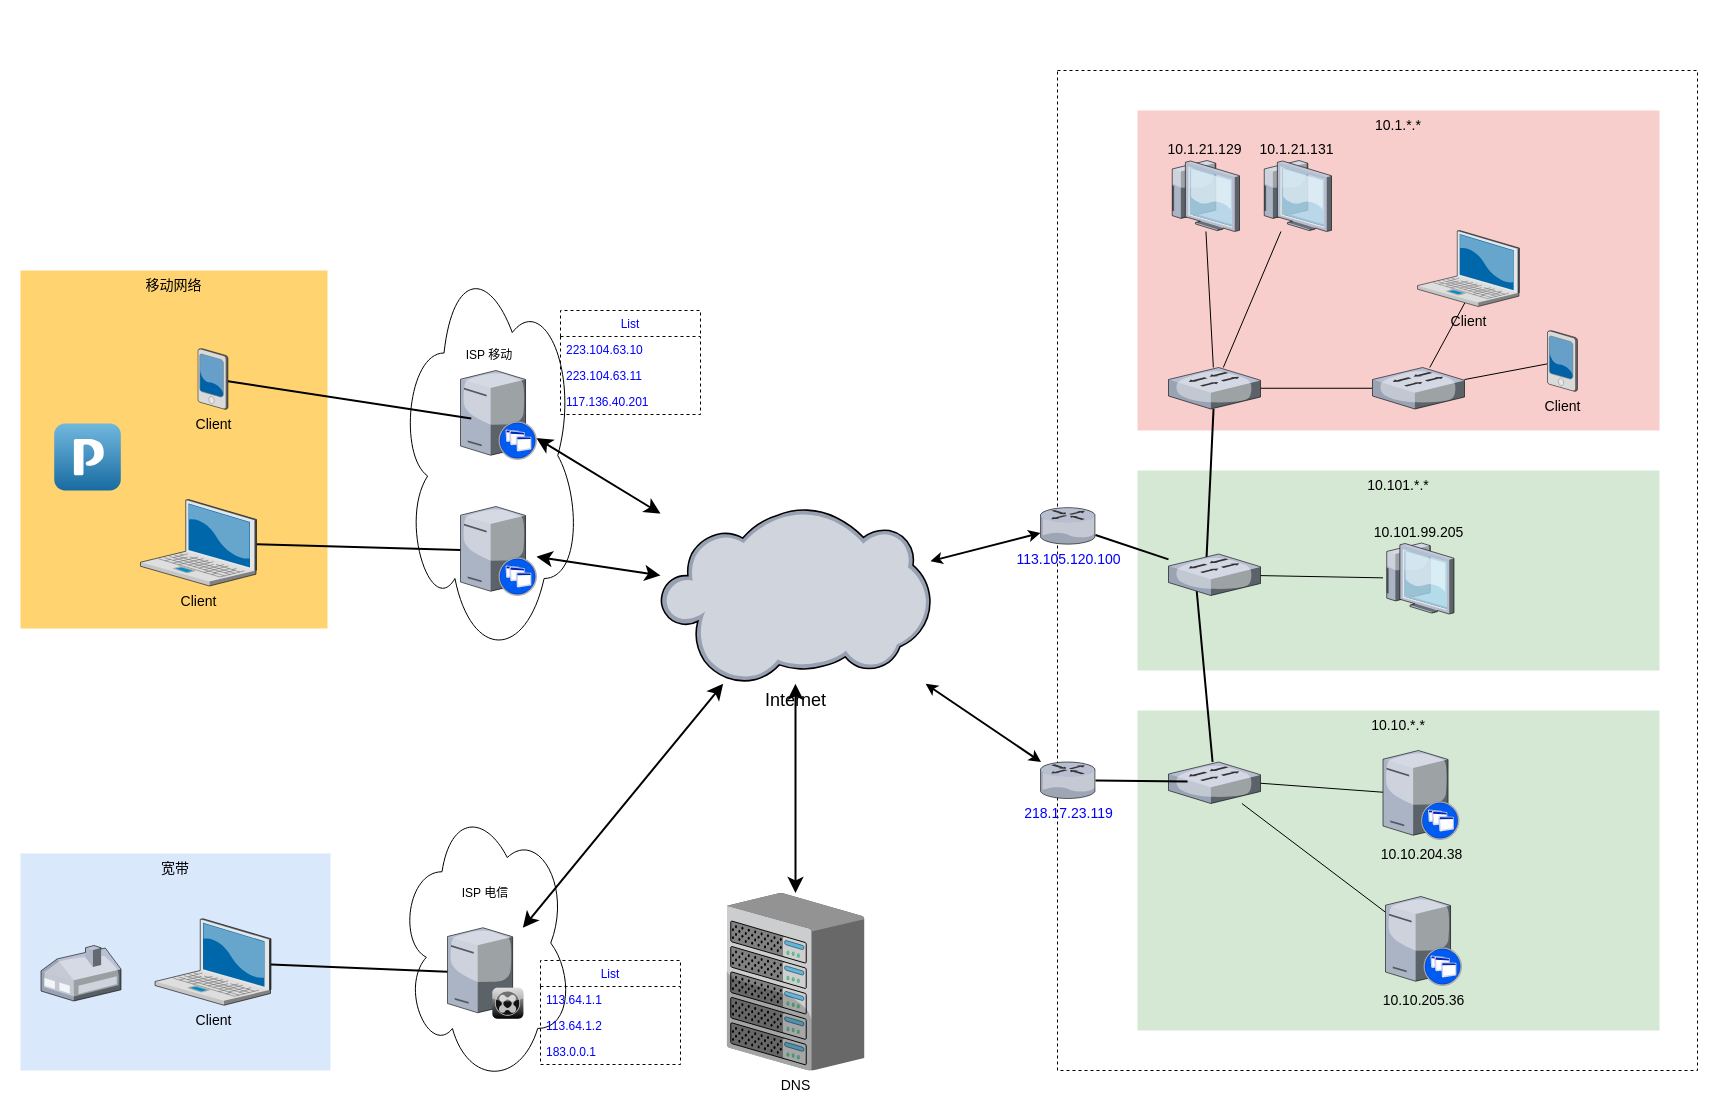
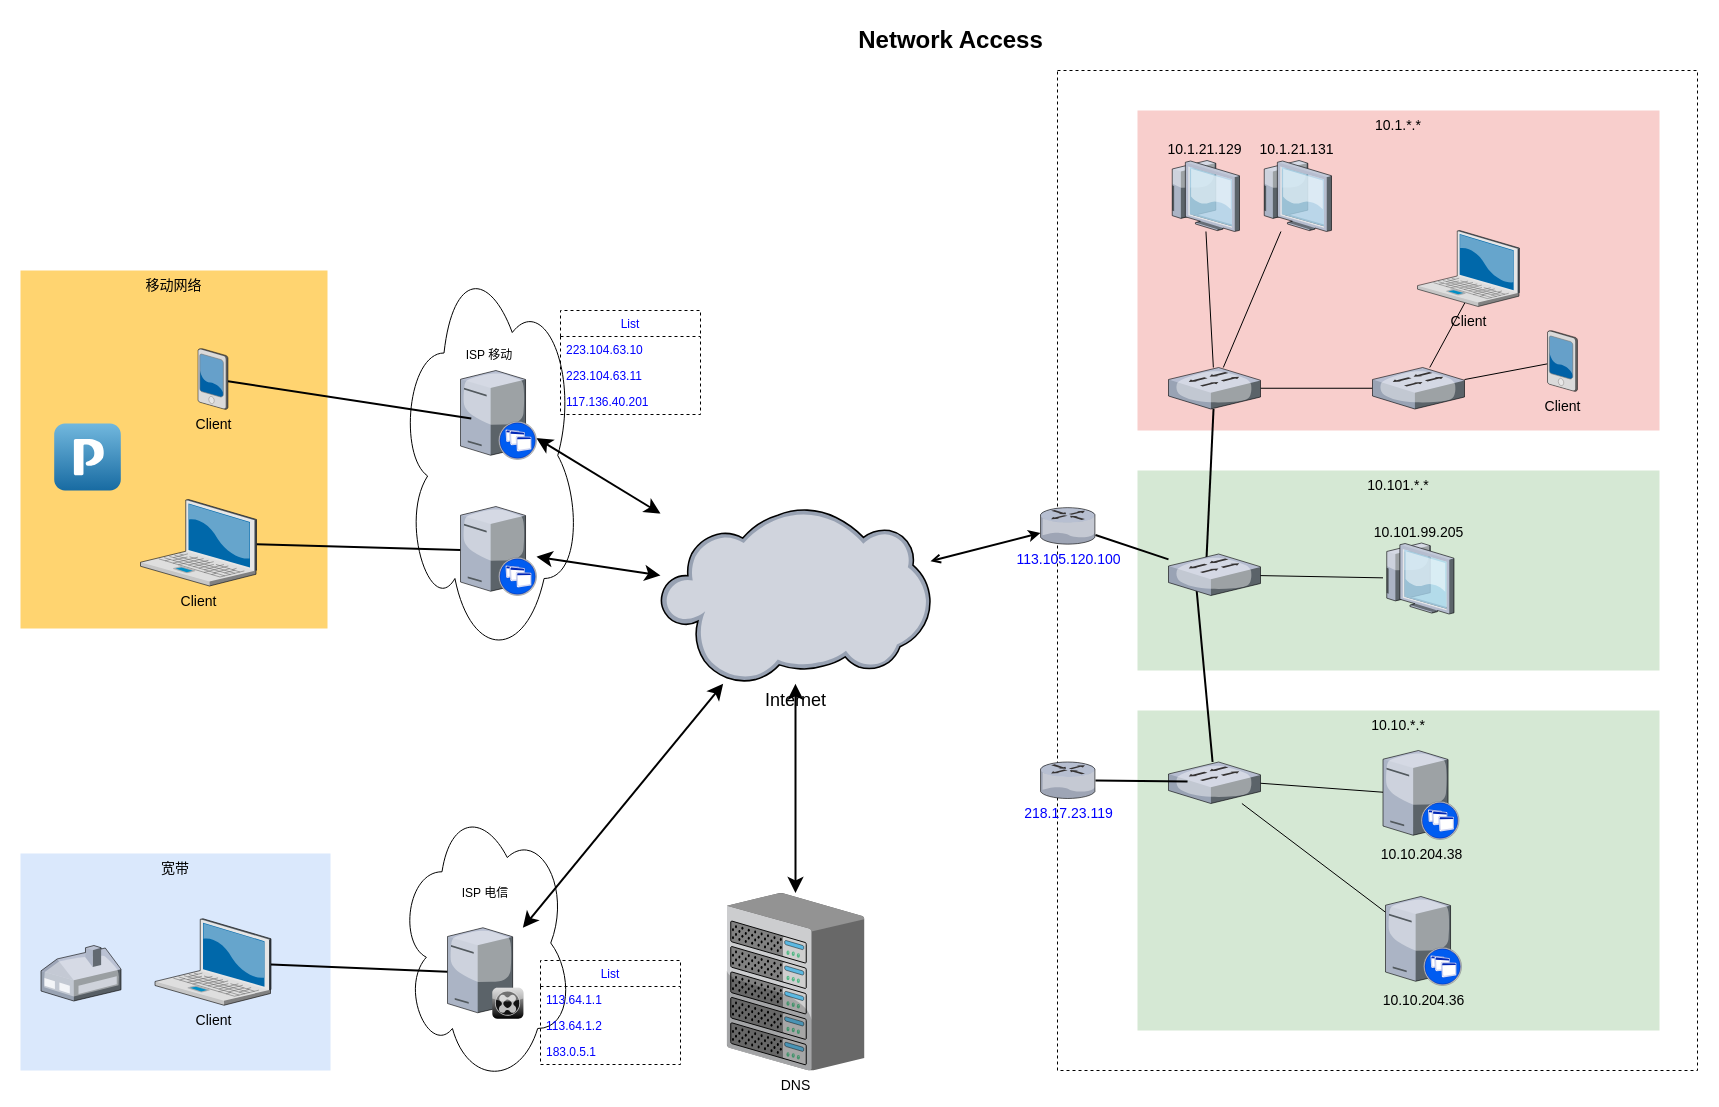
none -> (950, 41)
(940, 559) -> (939, 559)
(983, 723) -> none
(1424, 1001) -> (1424, 1001)
(572, 1052) -> (572, 1052)
